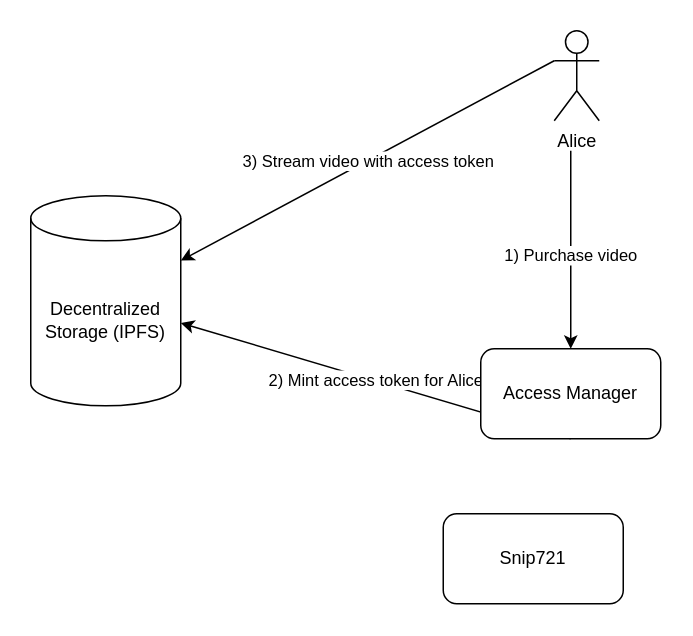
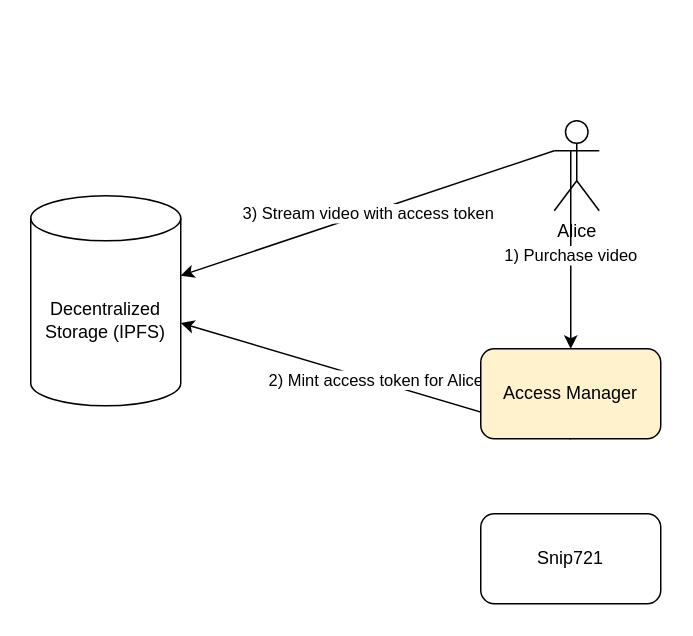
(577, 76) -> (577, 166)
(571, 394) -> (571, 394)
(533, 559) -> (571, 559)
